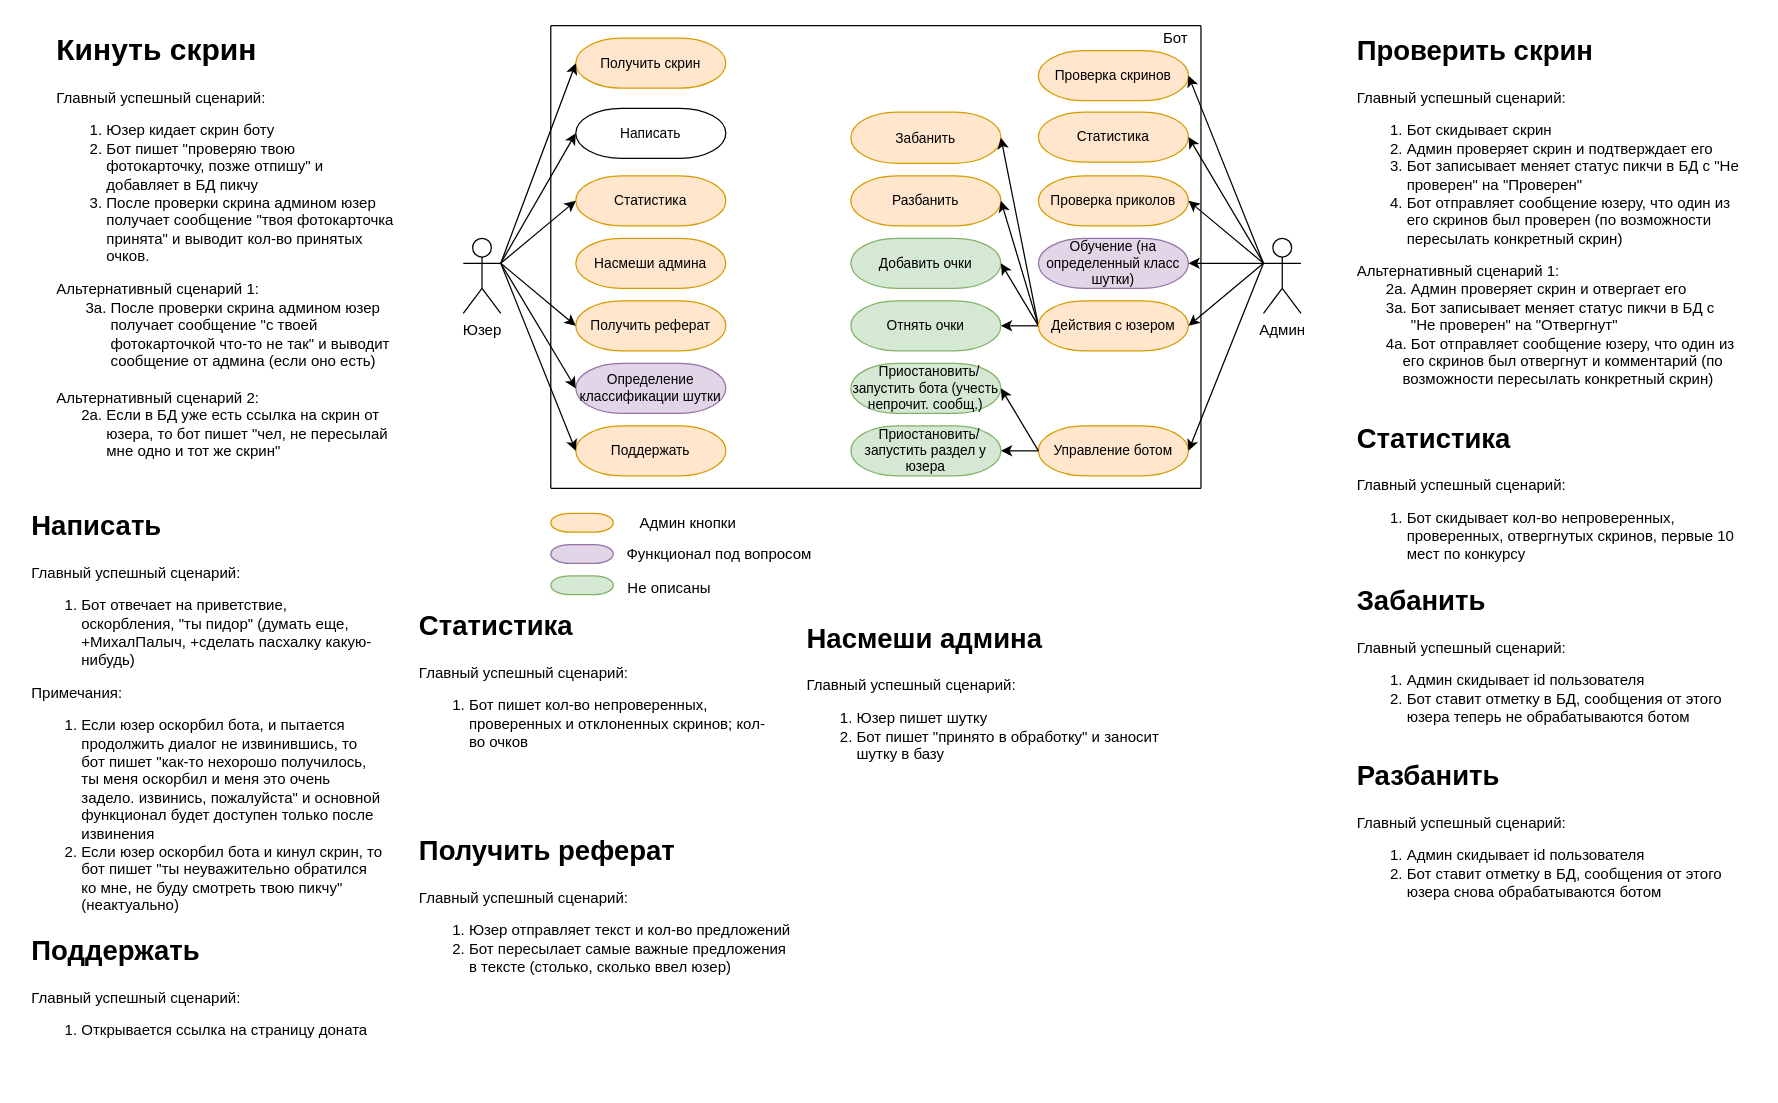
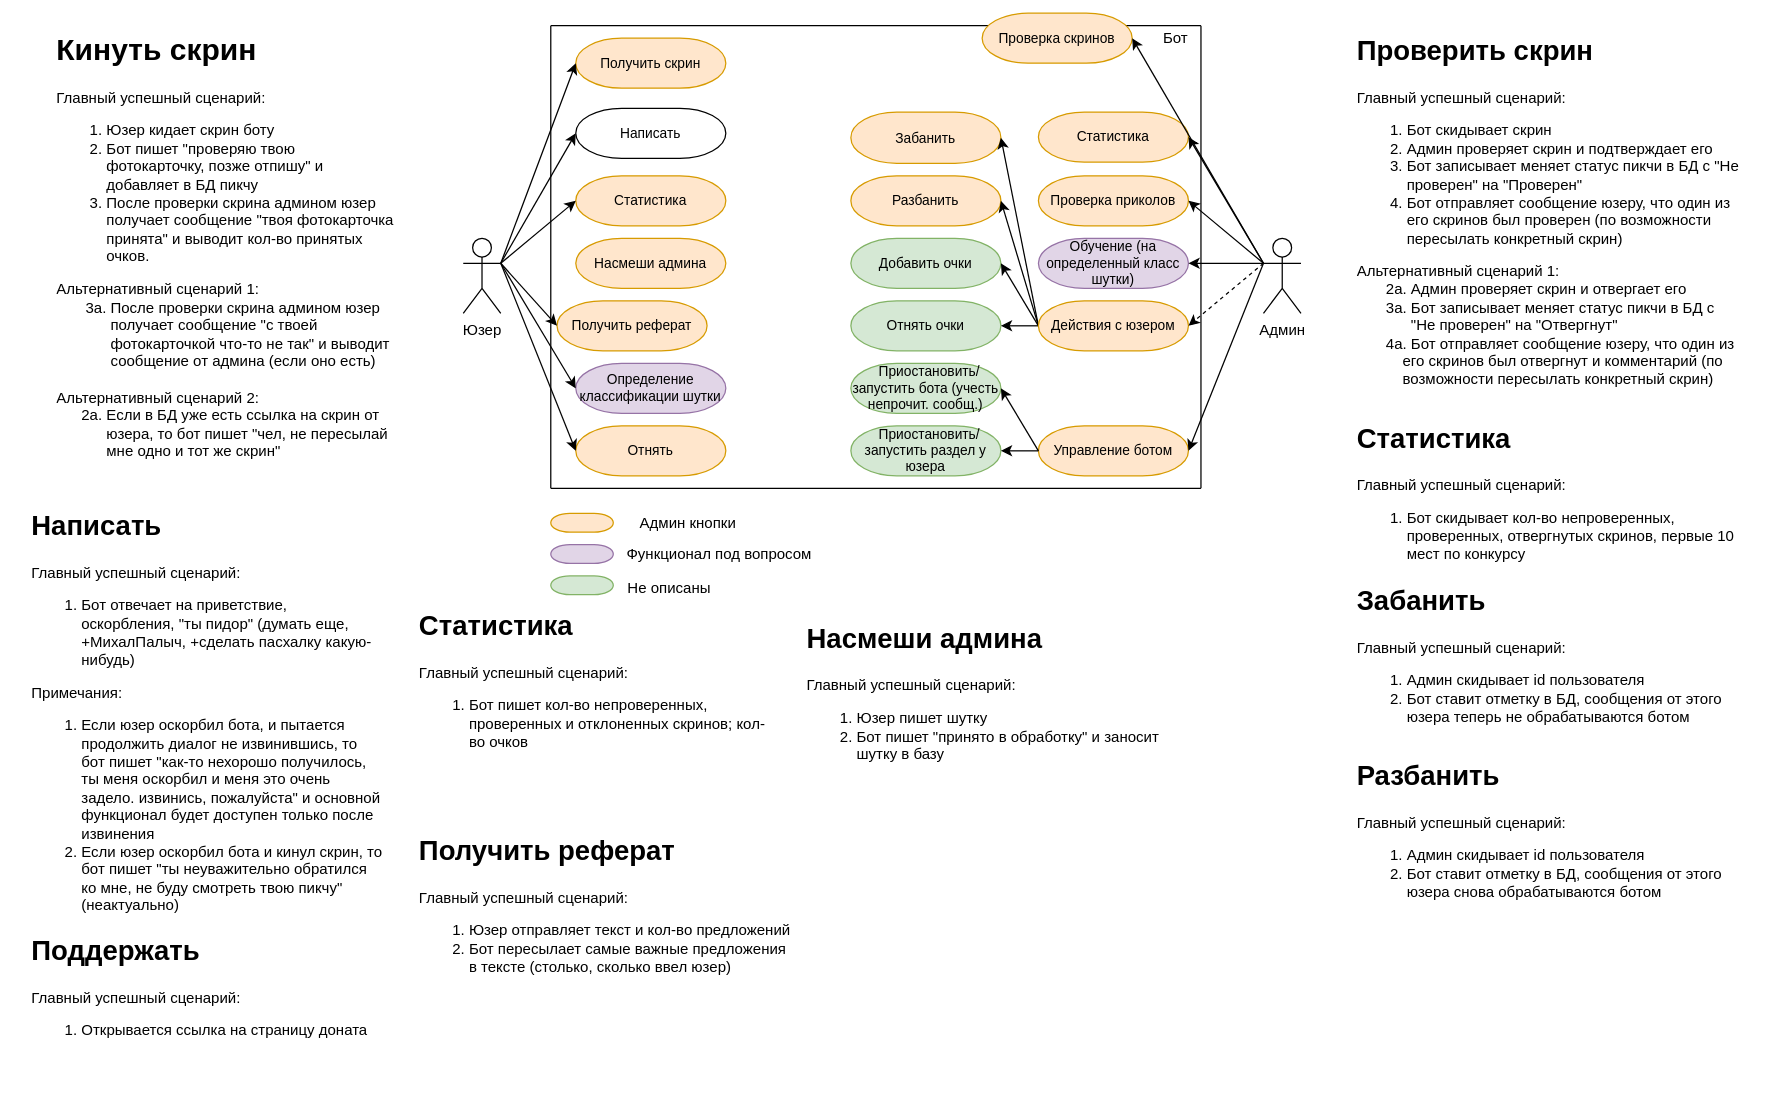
(1113, 76) -> (1057, 38)
(1227, 293) -> (1227, 293)
(651, 326) -> (632, 326)
(651, 451) -> (651, 451)
